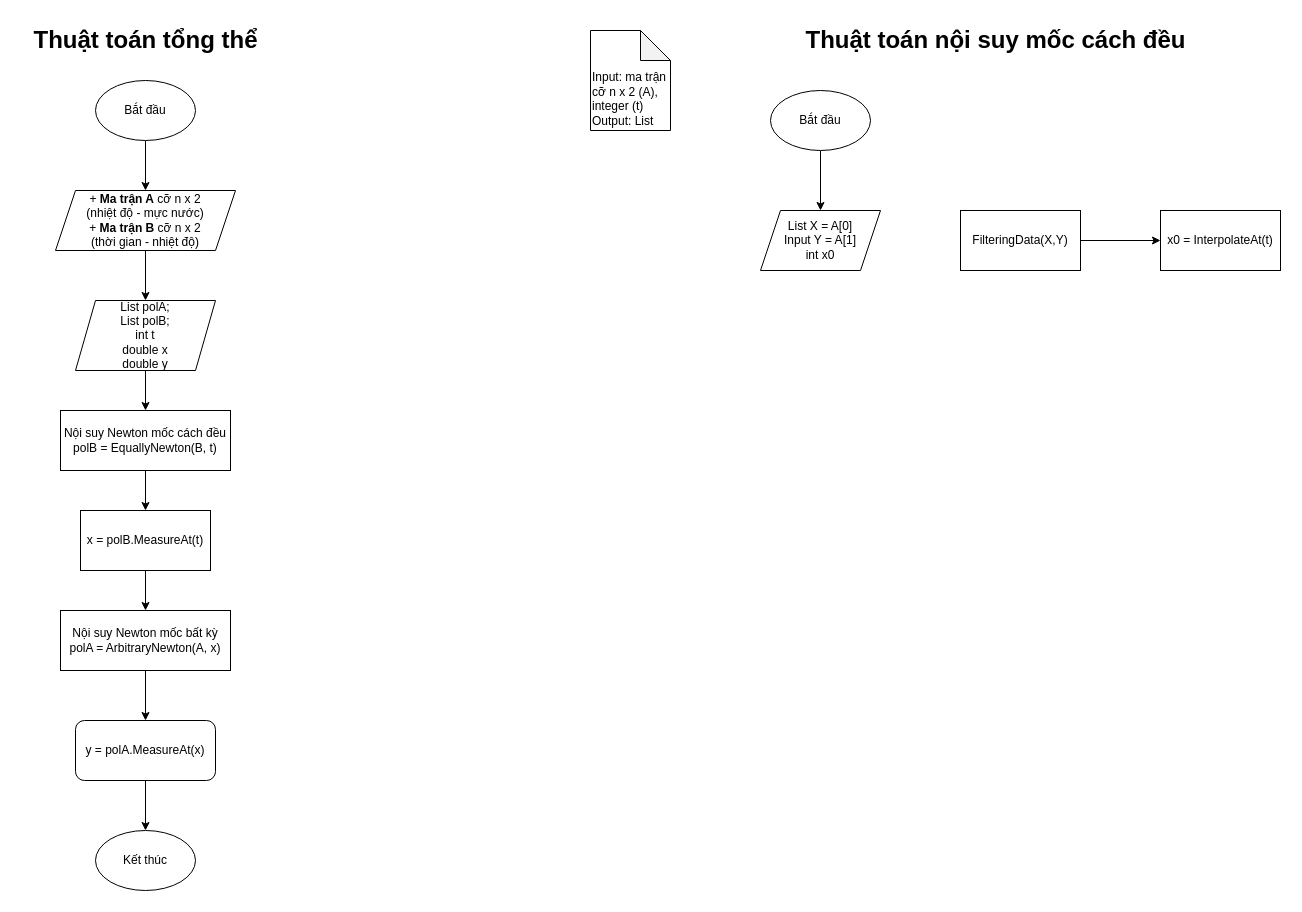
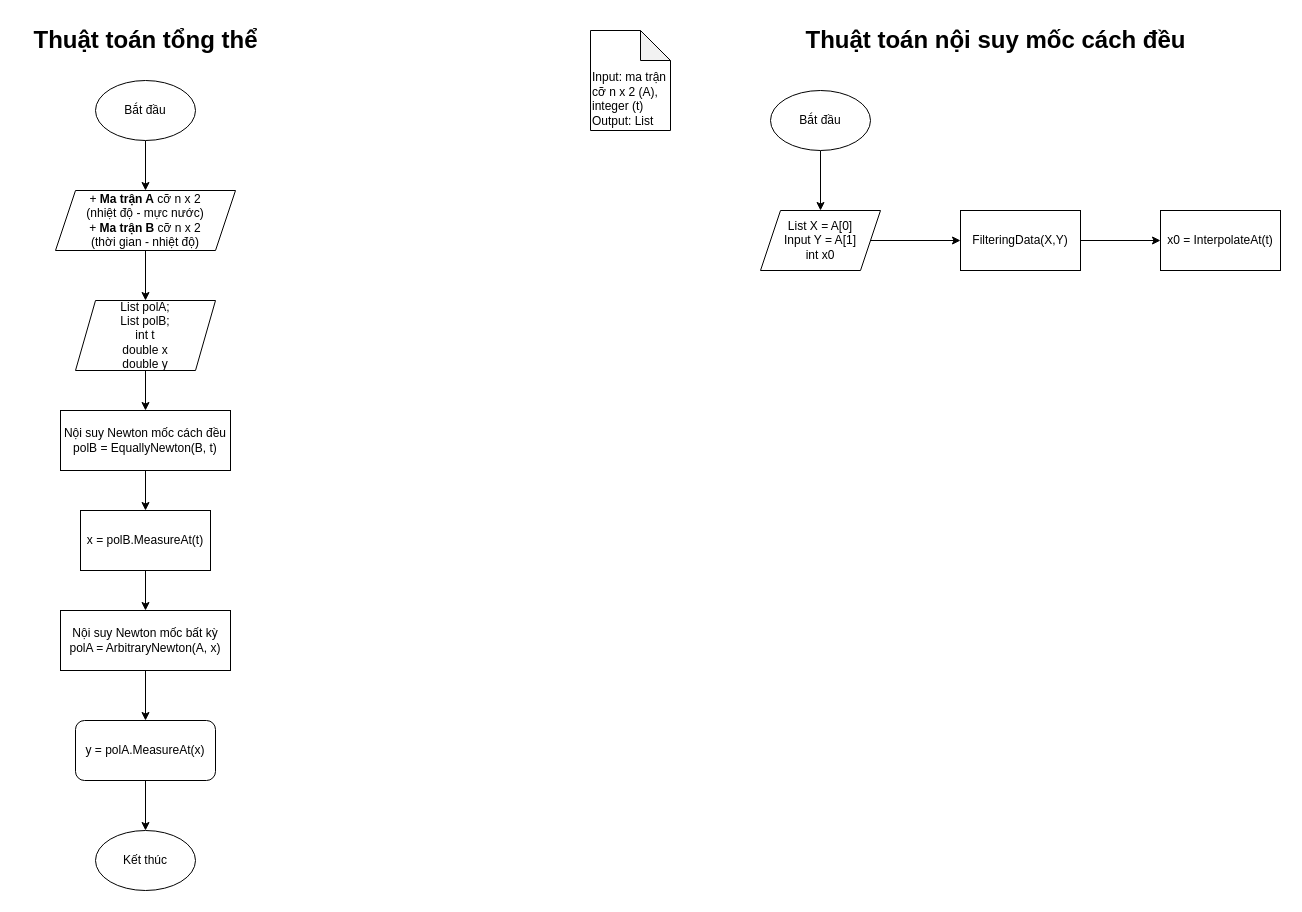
none -> (912, 241)
